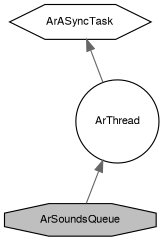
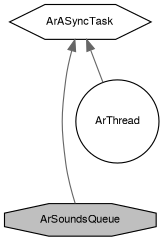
(92, 187) -> (62, 127)
